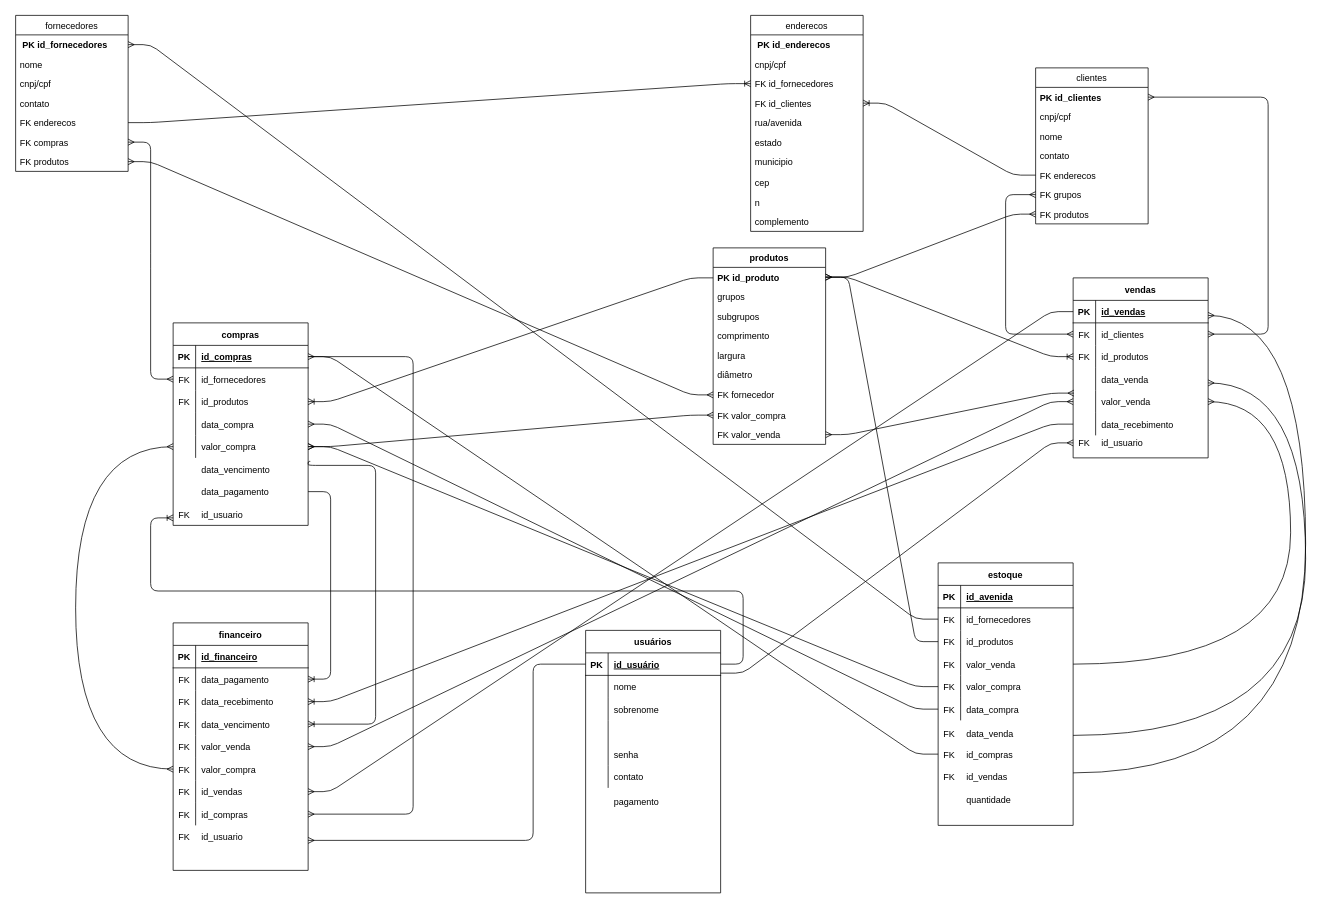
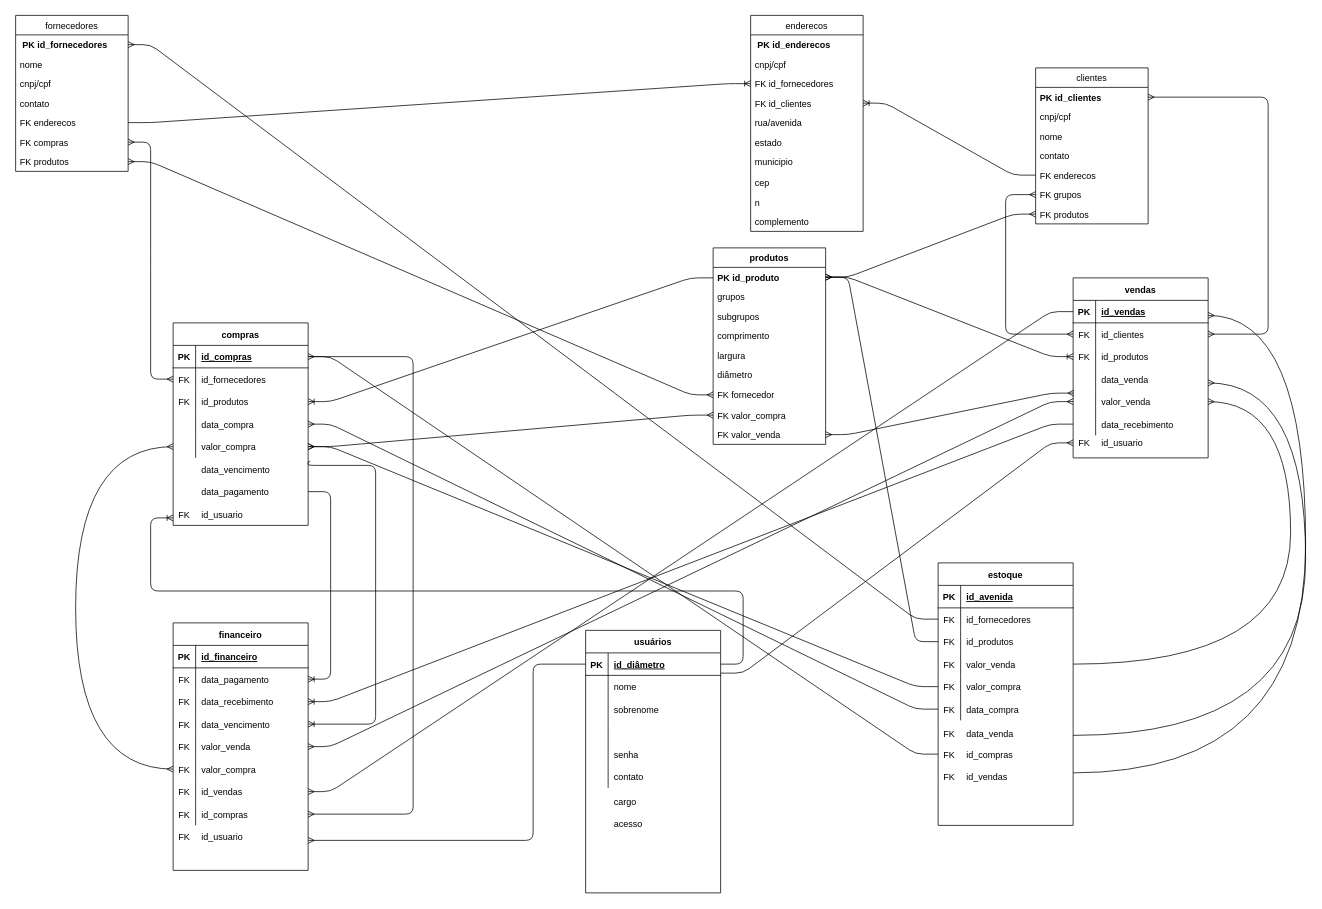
(636, 665) -> (639, 665)
(1017, 799) -> none
(636, 802) -> (626, 802)
none -> (664, 824)
